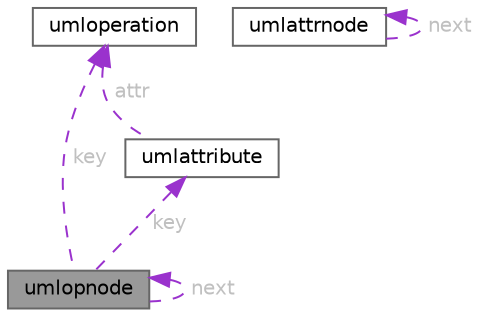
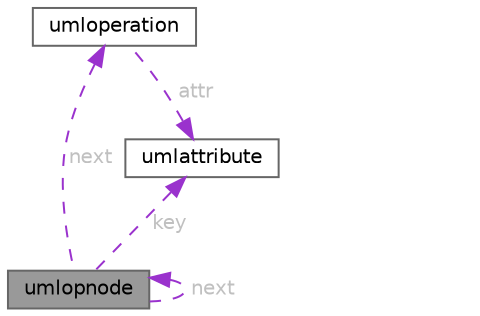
(309, 27) -> none
(113, 111) -> (158, 82)
(88, 158) -> (88, 158)
